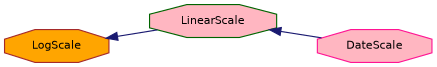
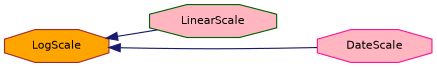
(301, 35) -> (219, 49)
